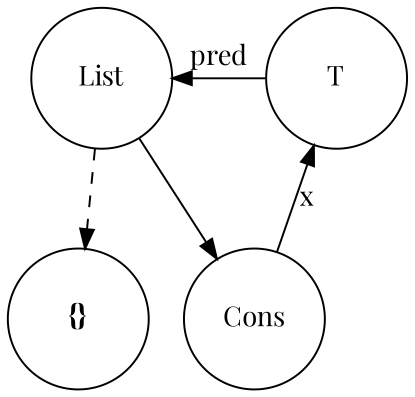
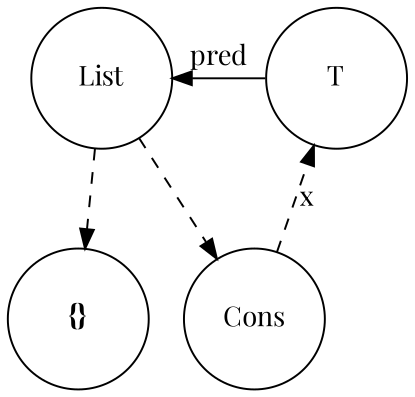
(173, 190) -> (173, 190)
(292, 208) -> (292, 208)
